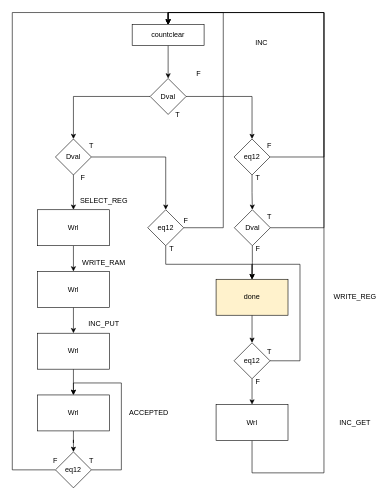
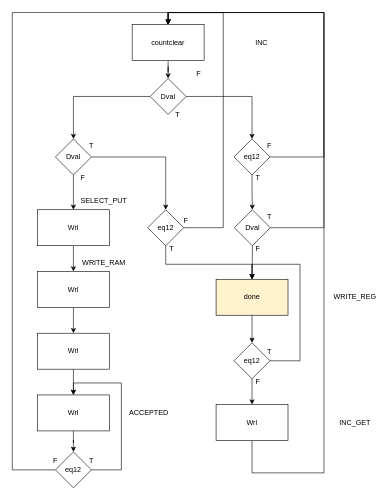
(168, 35) -> (168, 42)
(104, 201) -> (104, 201)
(104, 324) -> none
